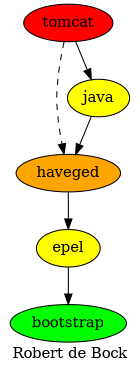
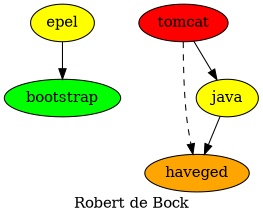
(68, 206) -> none
